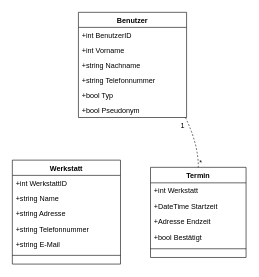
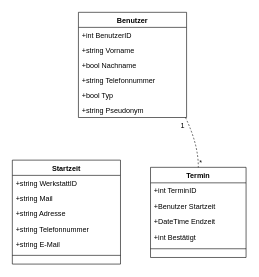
(104, 50) -> (110, 50)
(112, 65) -> (108, 65)
(110, 110) -> (114, 110)
(66, 168) -> (66, 168)
(46, 183) -> (52, 183)
(180, 191) -> (177, 191)
(38, 199) -> (36, 199)
(189, 206) -> (190, 206)
(184, 221) -> (185, 221)
(181, 237) -> (179, 237)
